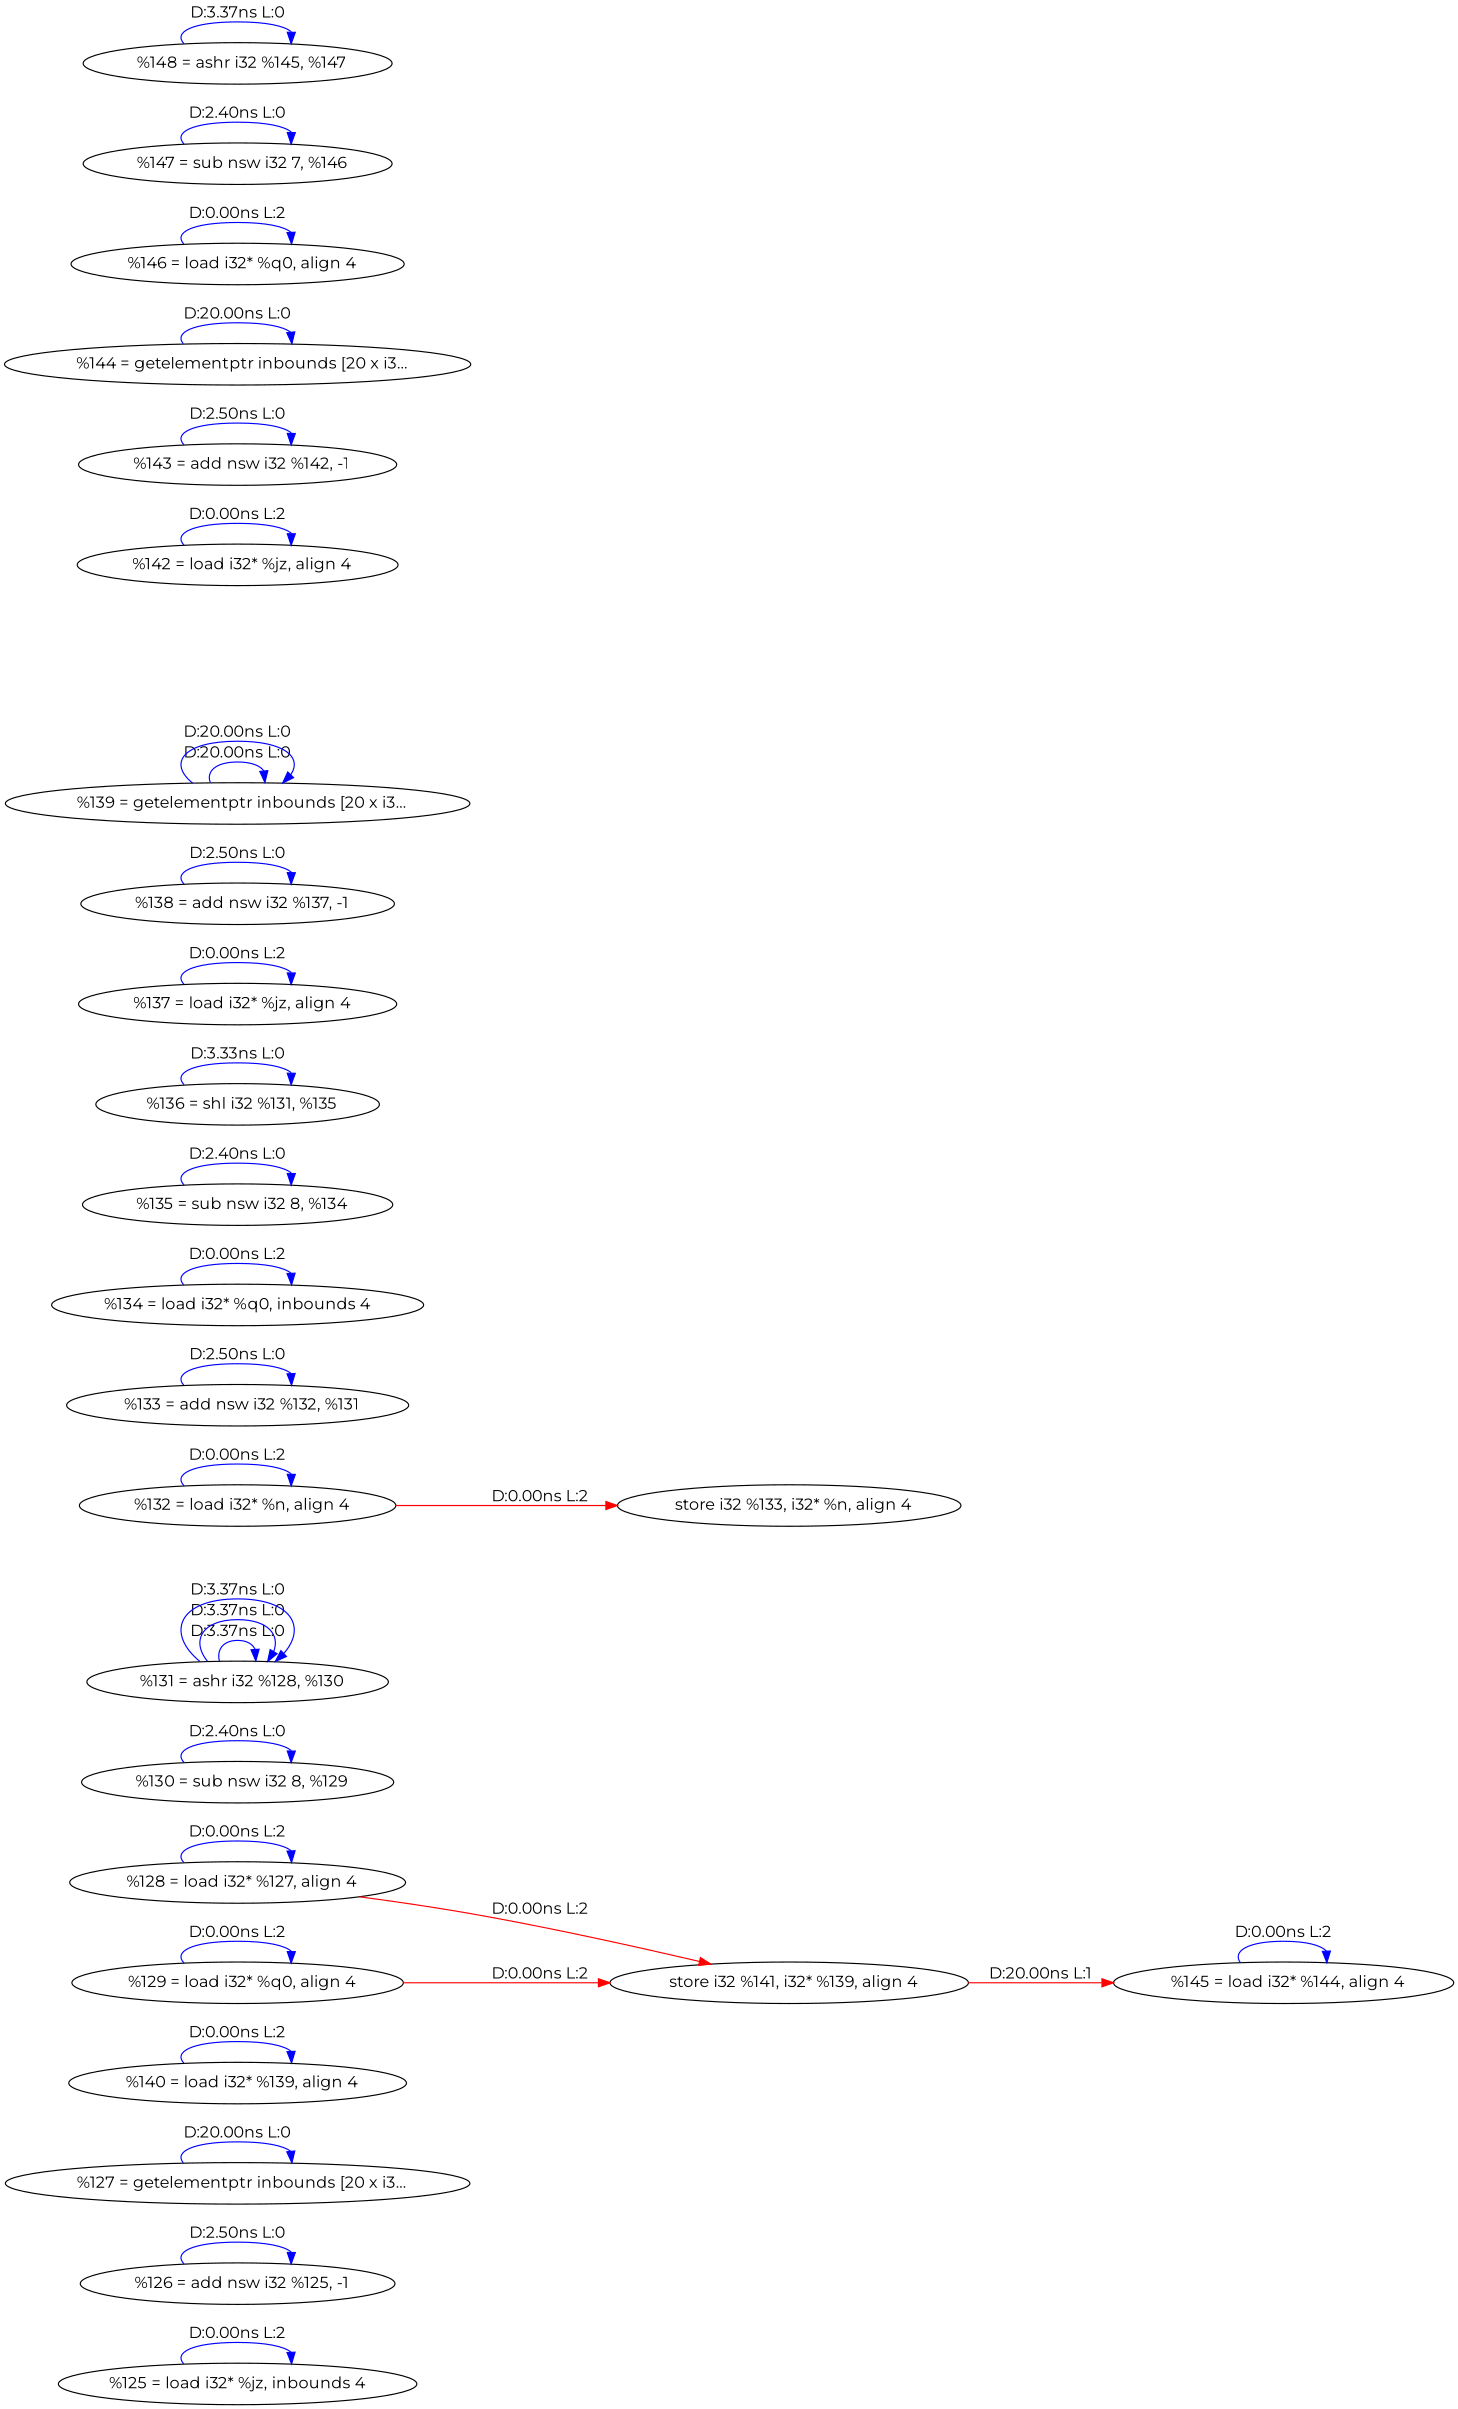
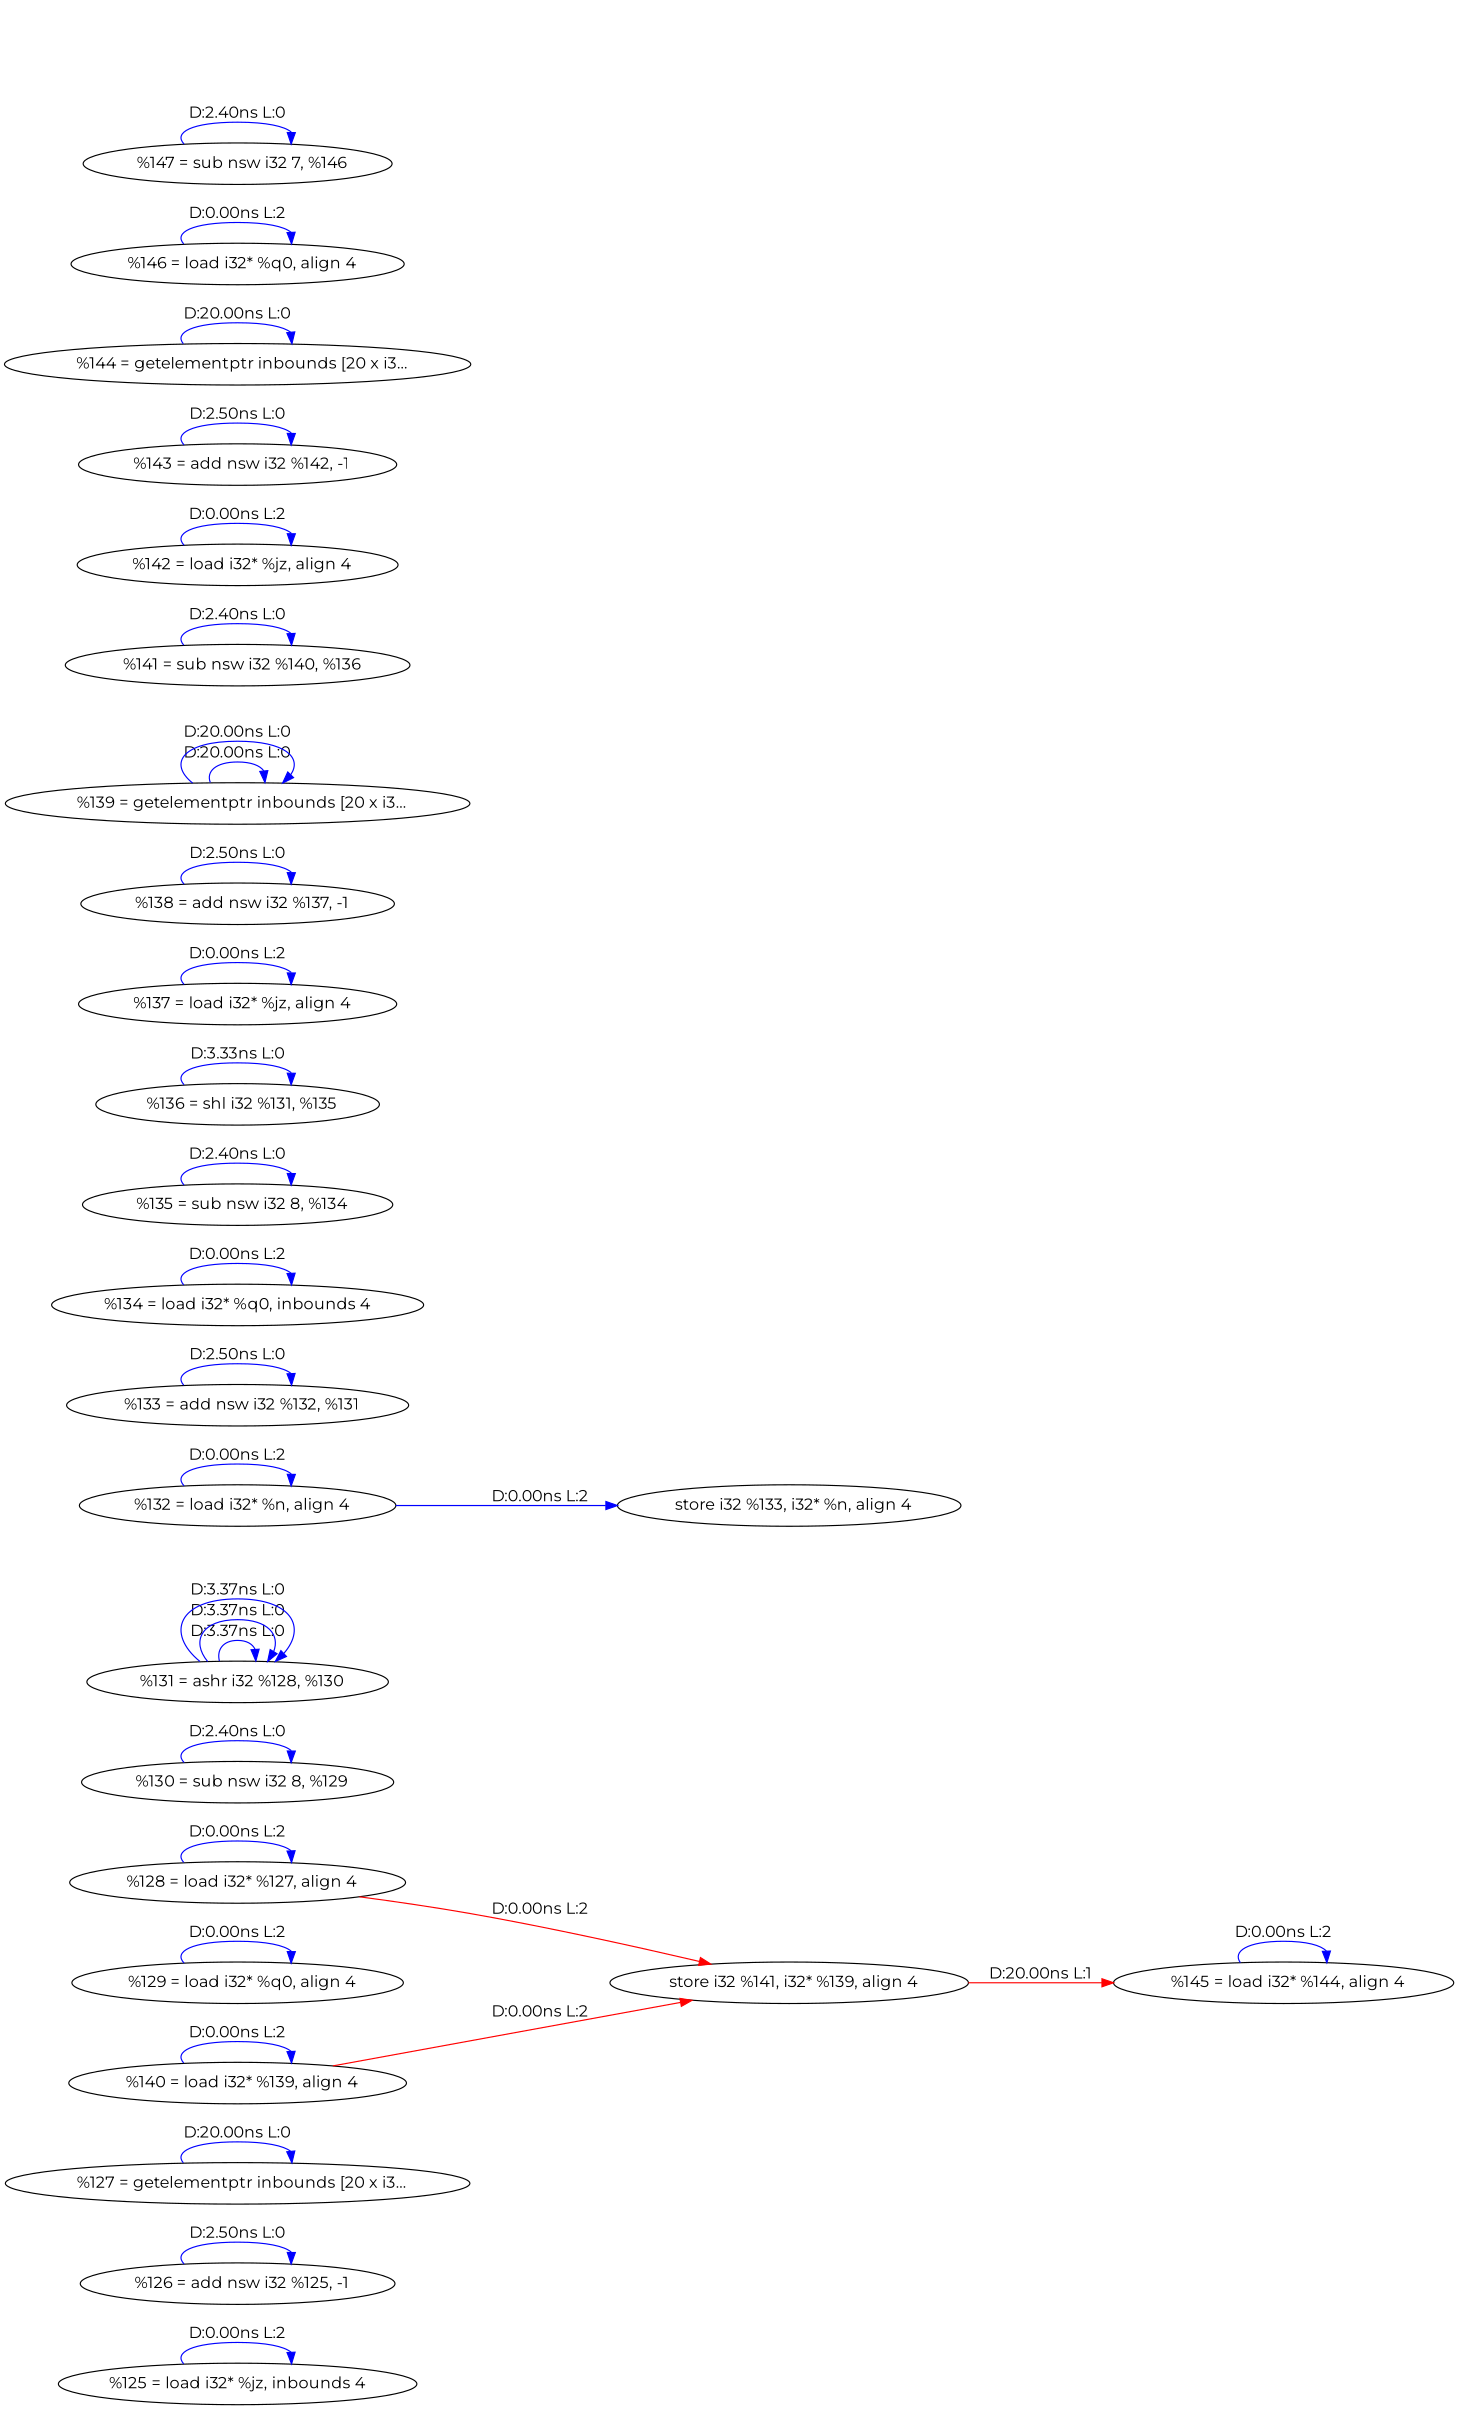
(238, 63) -> none
none -> (238, 665)
(501, 1506) -> (501, 1506)
(501, 1983) -> (507, 2034)
